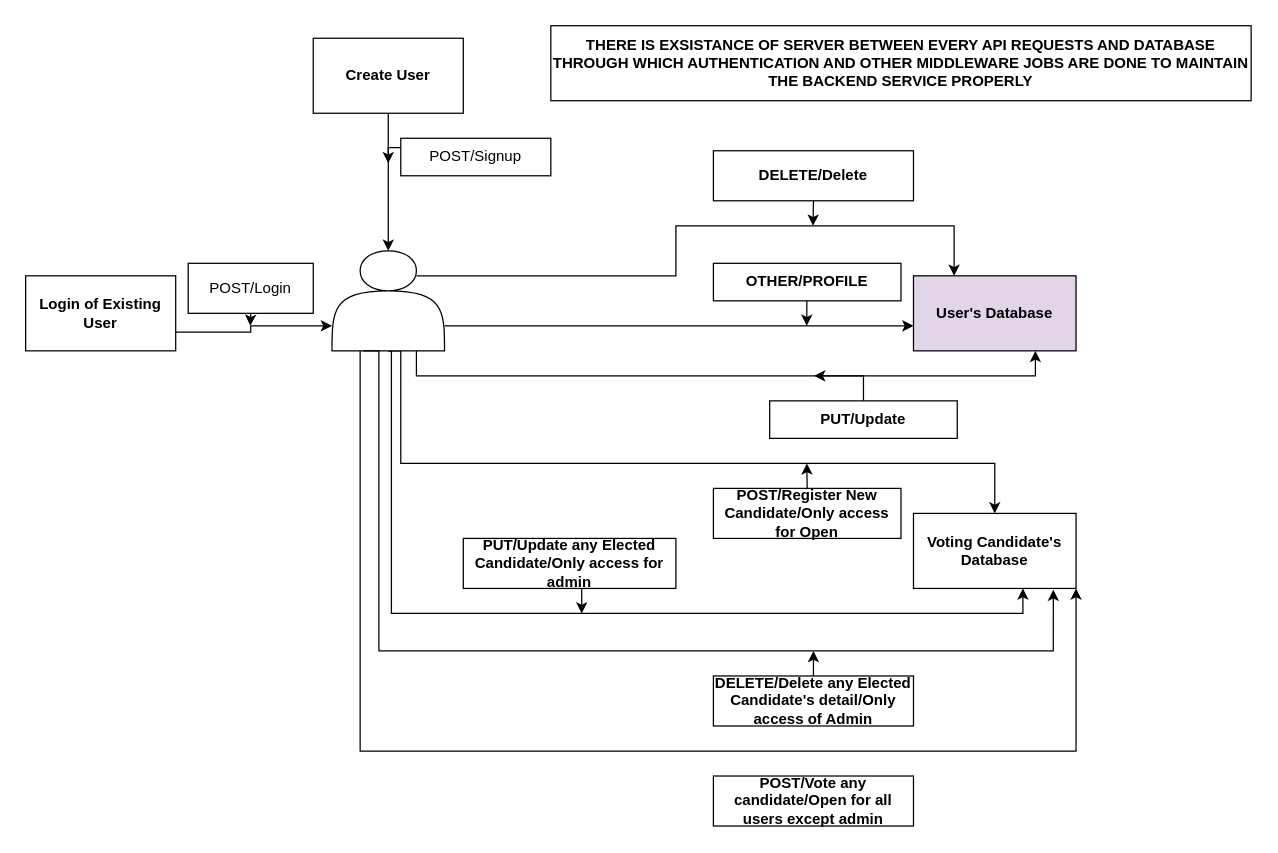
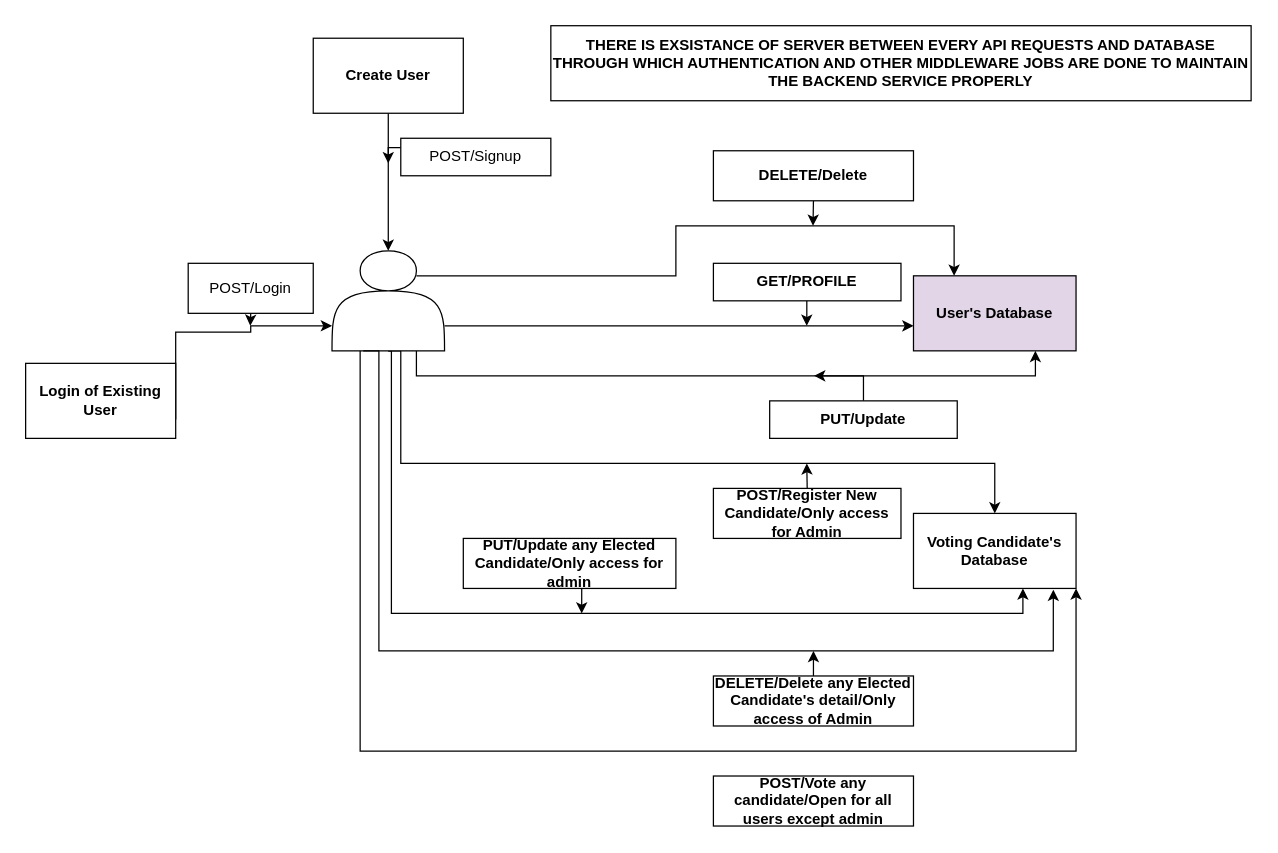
(807, 282) -> (807, 282)
(101, 313) -> (101, 401)
(807, 513) -> (807, 513)
